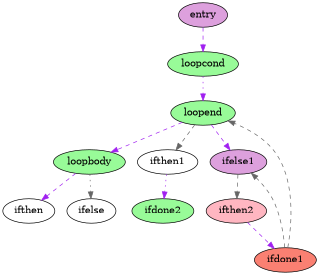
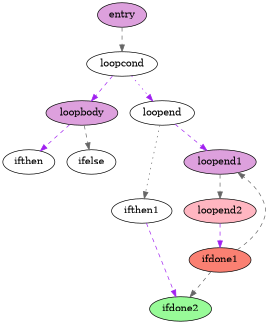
(203, 36) -> (122, 36)
(203, 64) -> (122, 64)
(203, 113) -> (162, 113)
(187, 135) -> (153, 159)
(150, 136) -> (104, 86)
(89, 162) -> (82, 113)
(238, 162) -> (220, 162)
(286, 174) -> (203, 282)
(90, 183) -> (86, 134)
(166, 183) -> (160, 257)
(236, 211) -> (220, 211)
